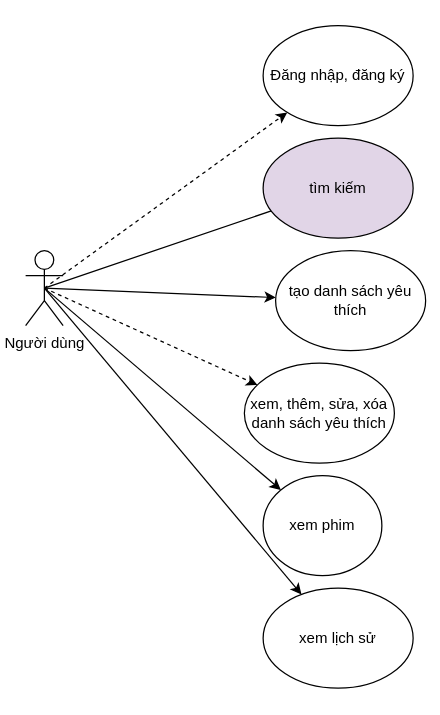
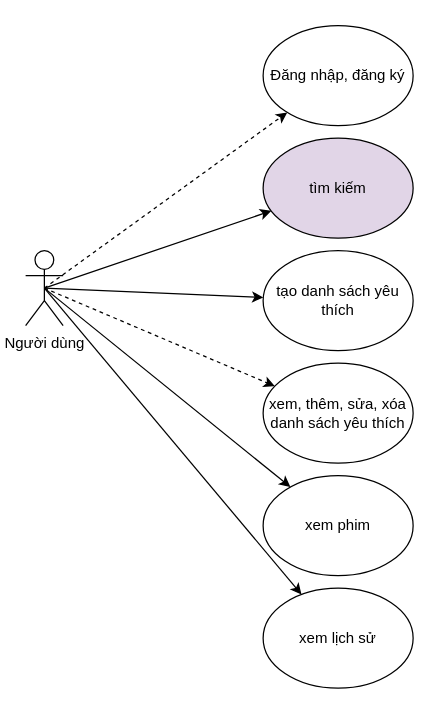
(266, 213) -> (262, 214)
(351, 301) -> (338, 301)
(319, 413) -> (338, 413)
(323, 526) -> (338, 526)
